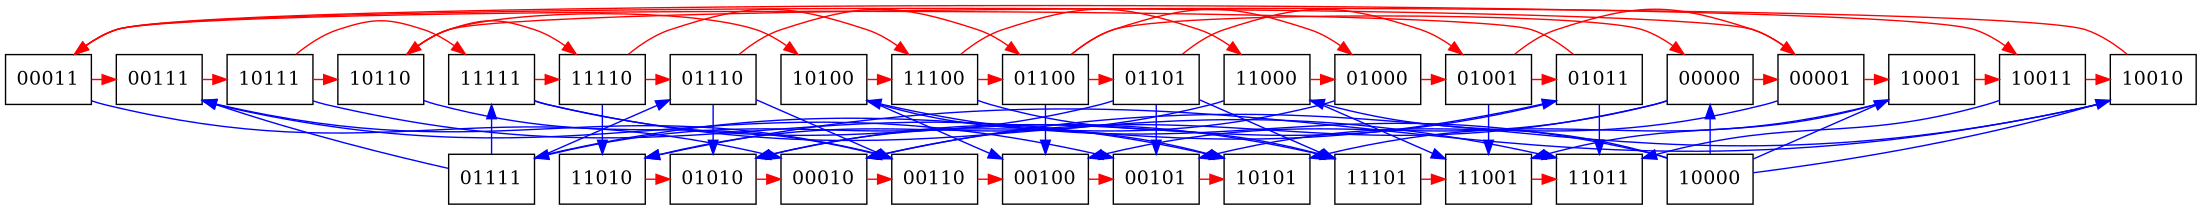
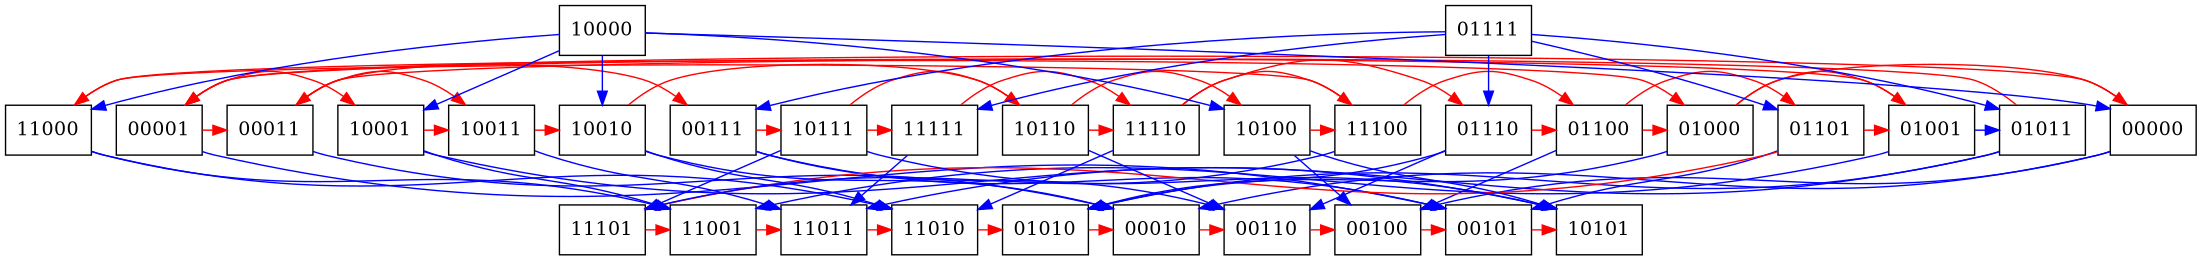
(1371, 16) -> (1925, 65)
(1537, 80) -> (1980, 130)
(1261, 127) -> (1219, 181)
(554, 129) -> (983, 180)
(831, 130) -> (1695, 83)
(928, 130) -> (750, 164)
none -> (872, 230)
